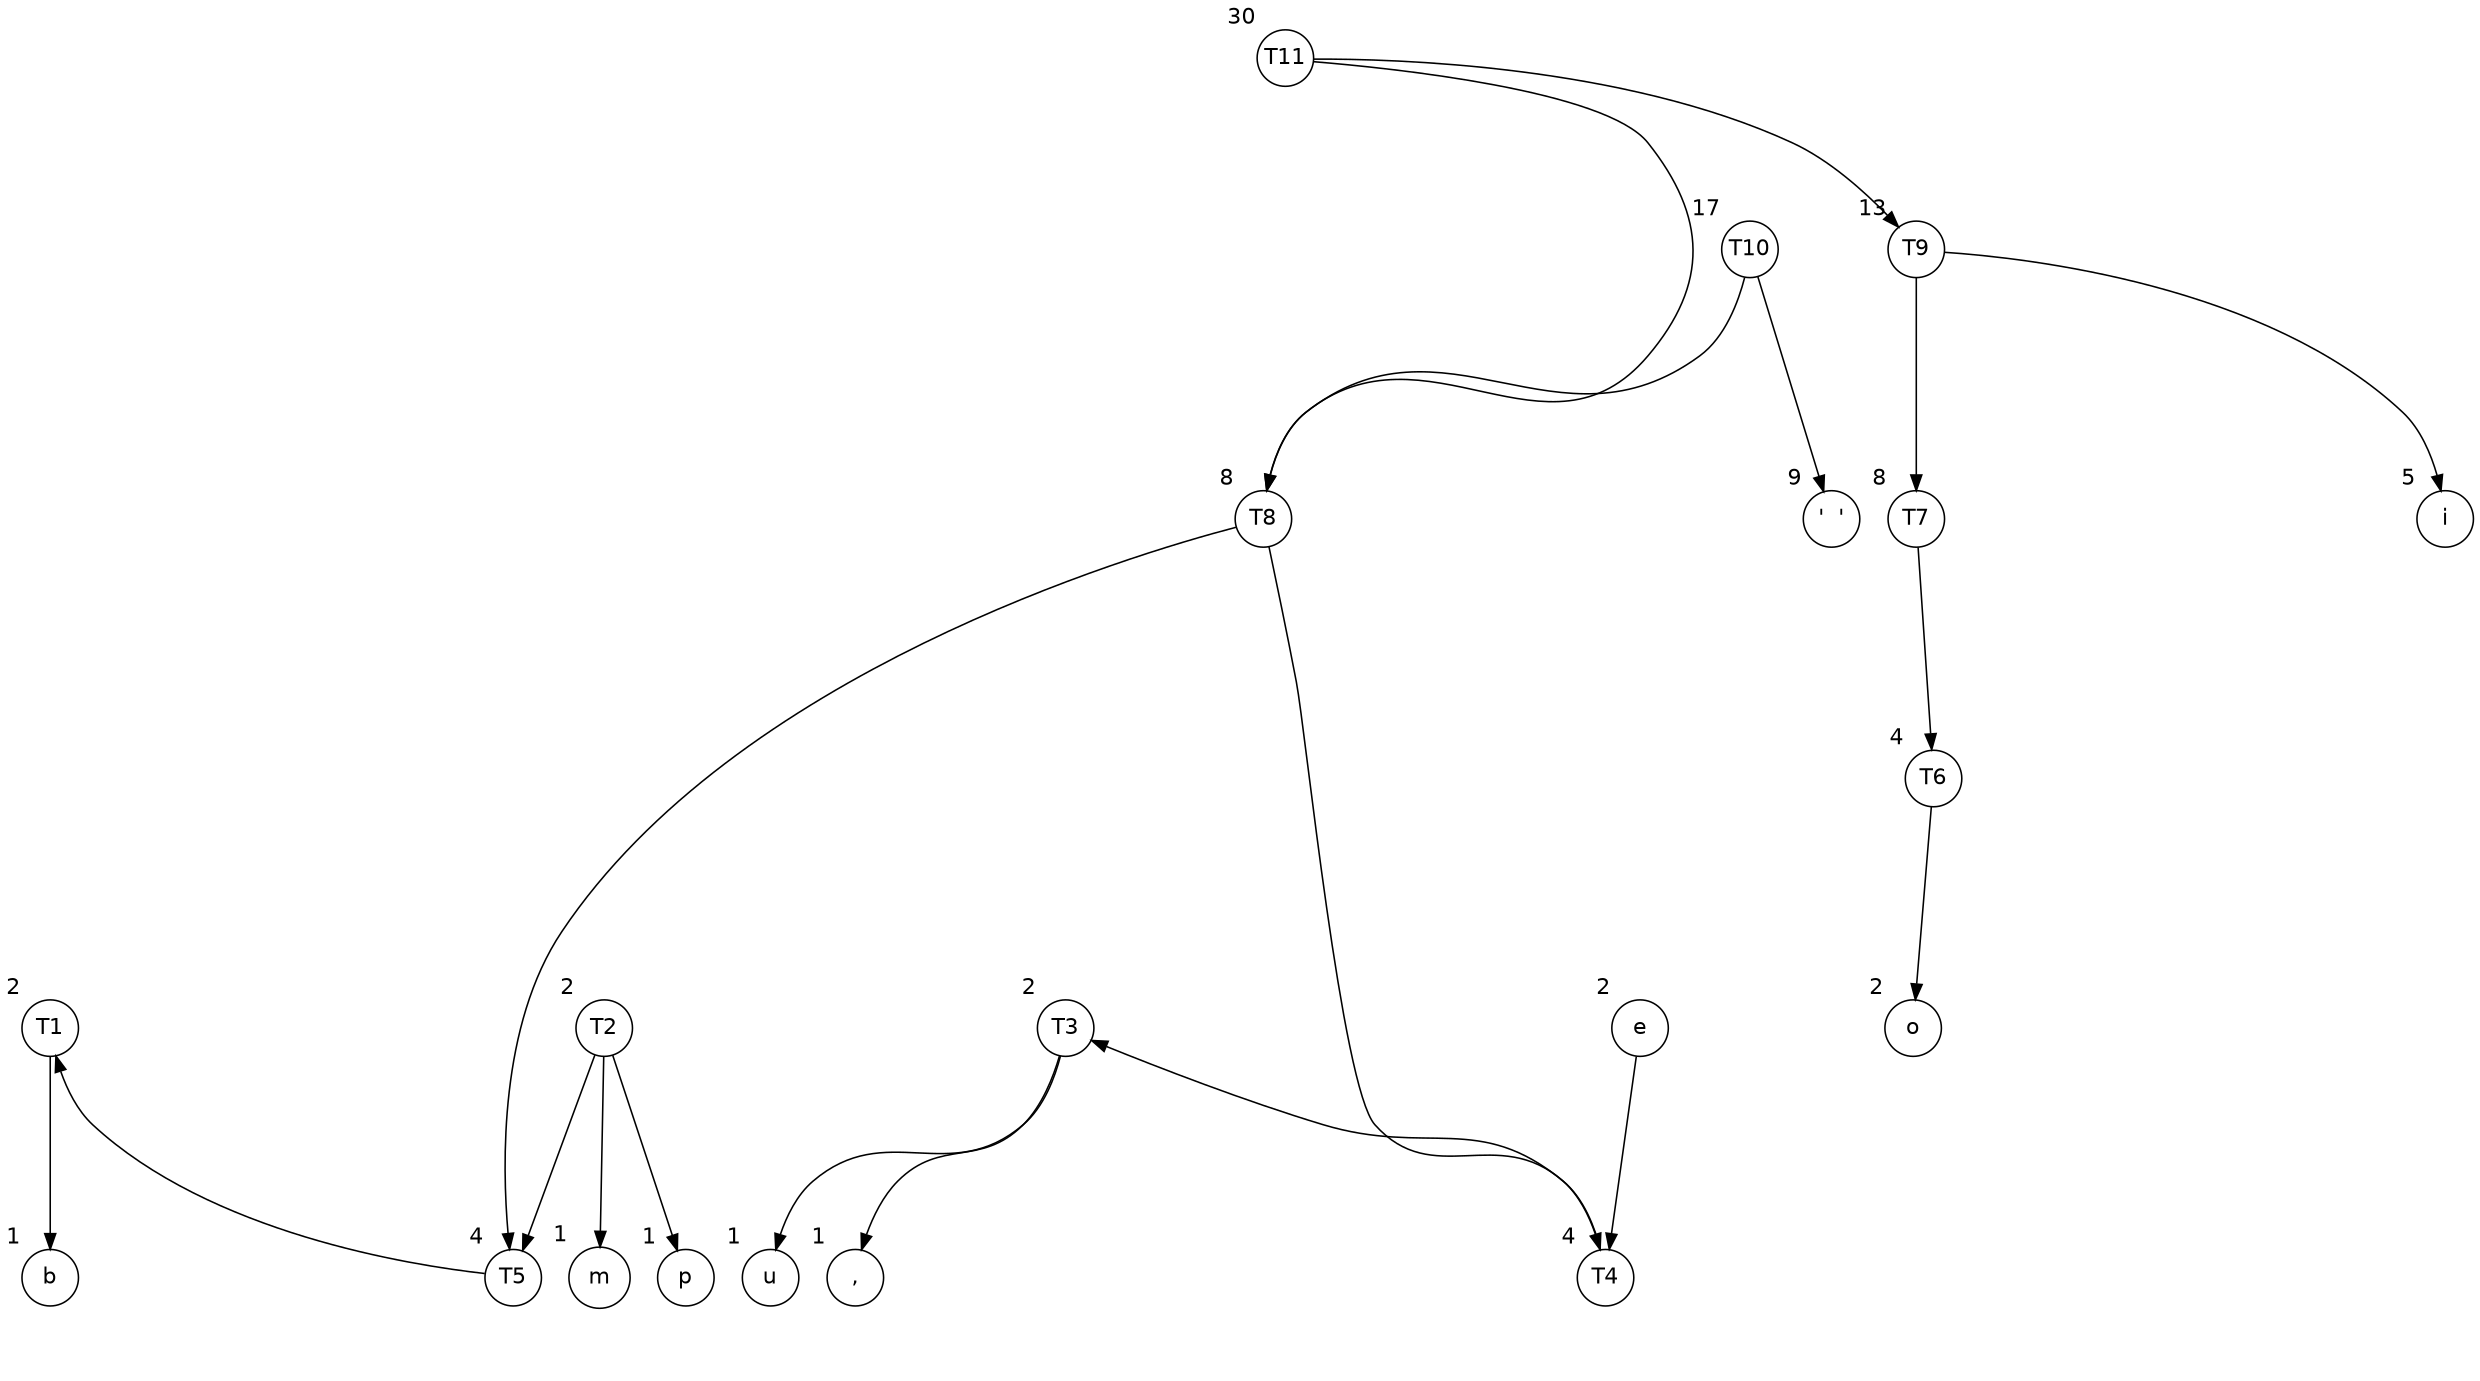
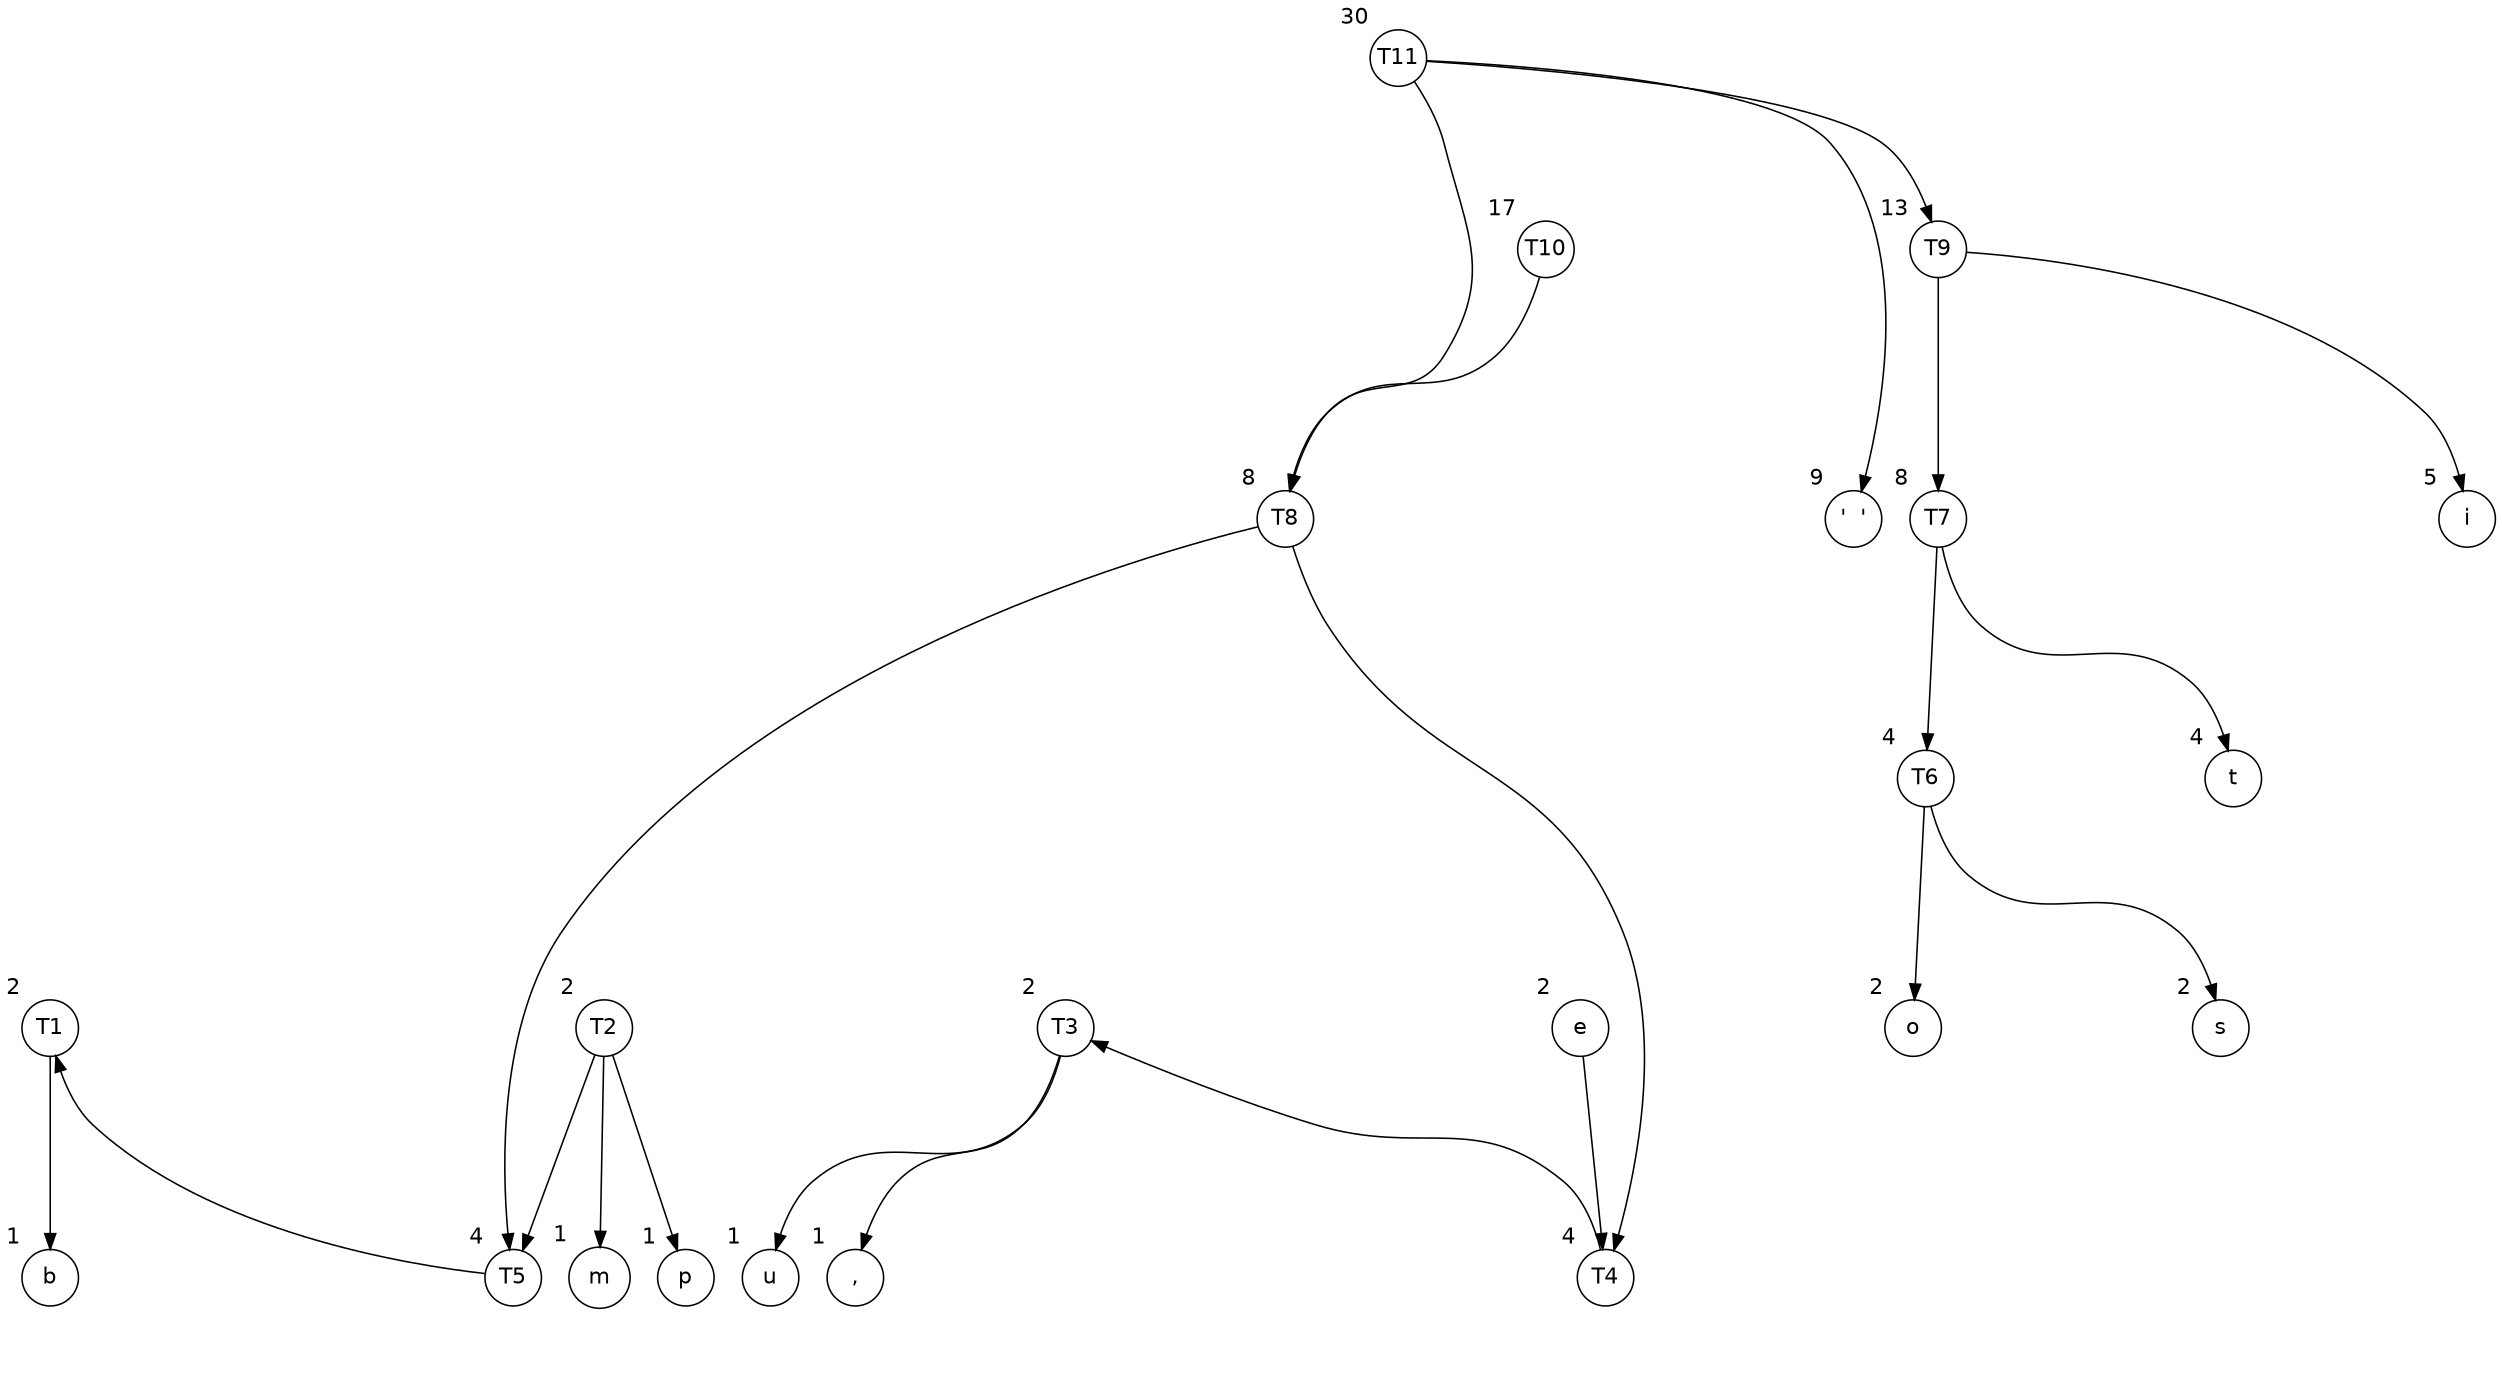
(1788, 377) -> (1802, 123)
none -> (2233, 779)
none -> (2221, 1028)
